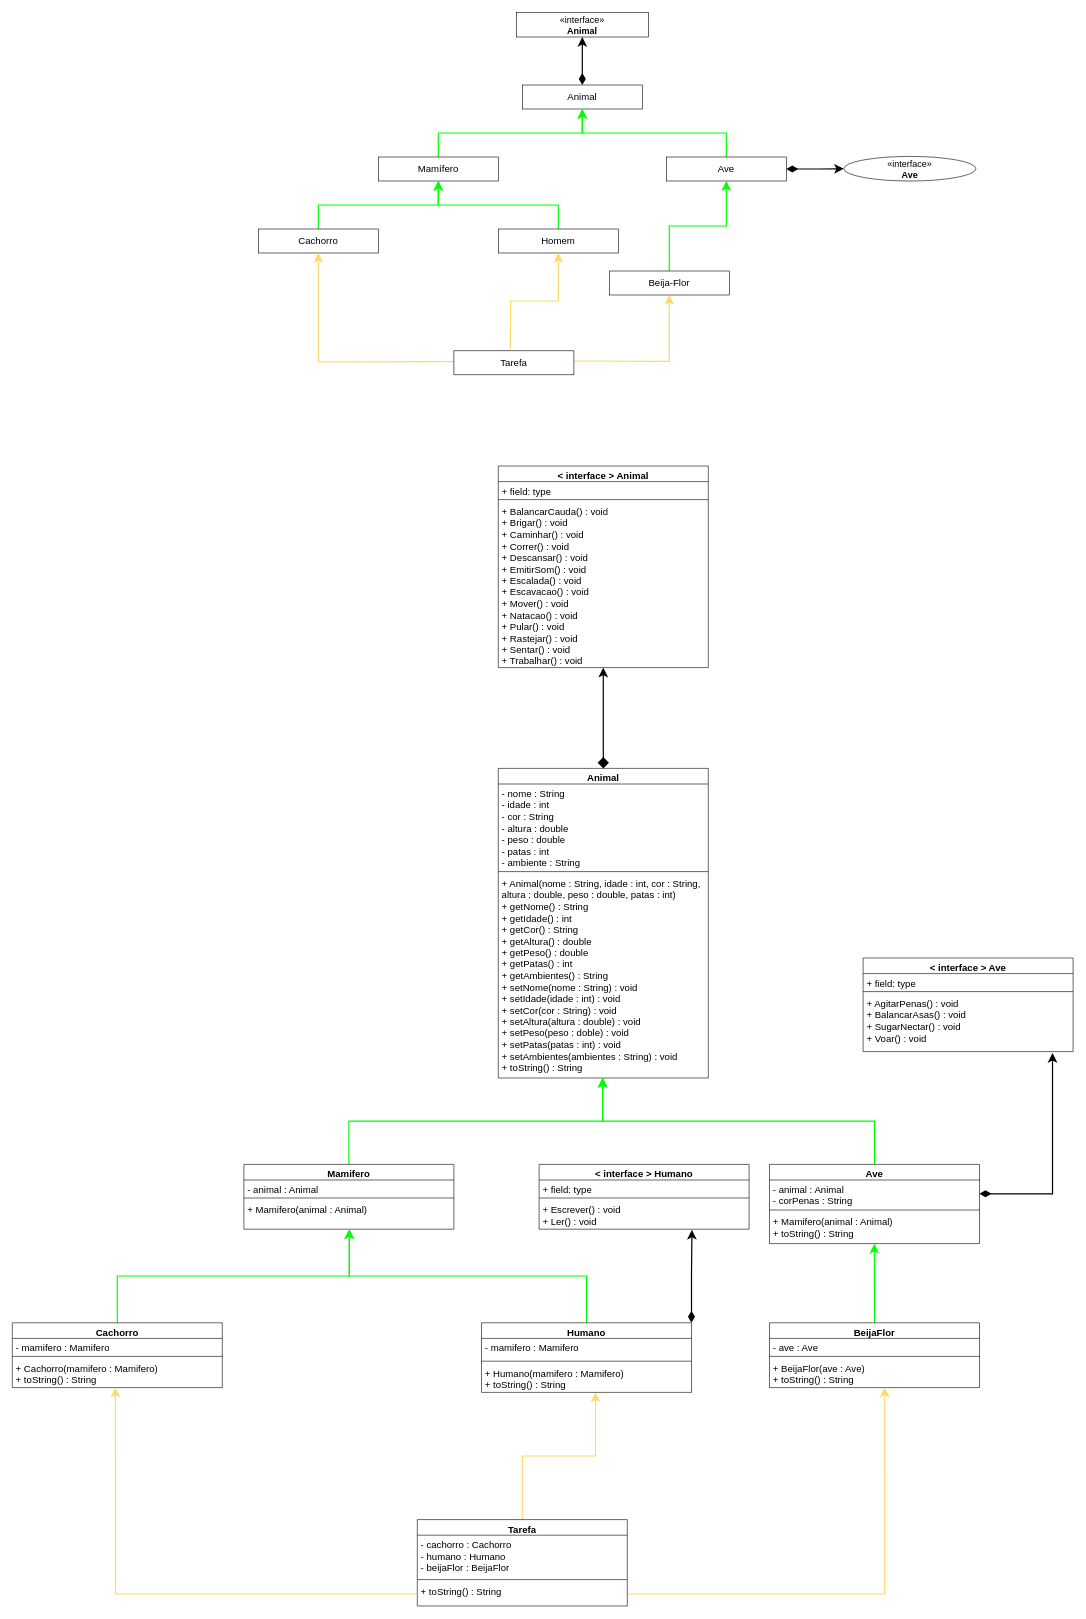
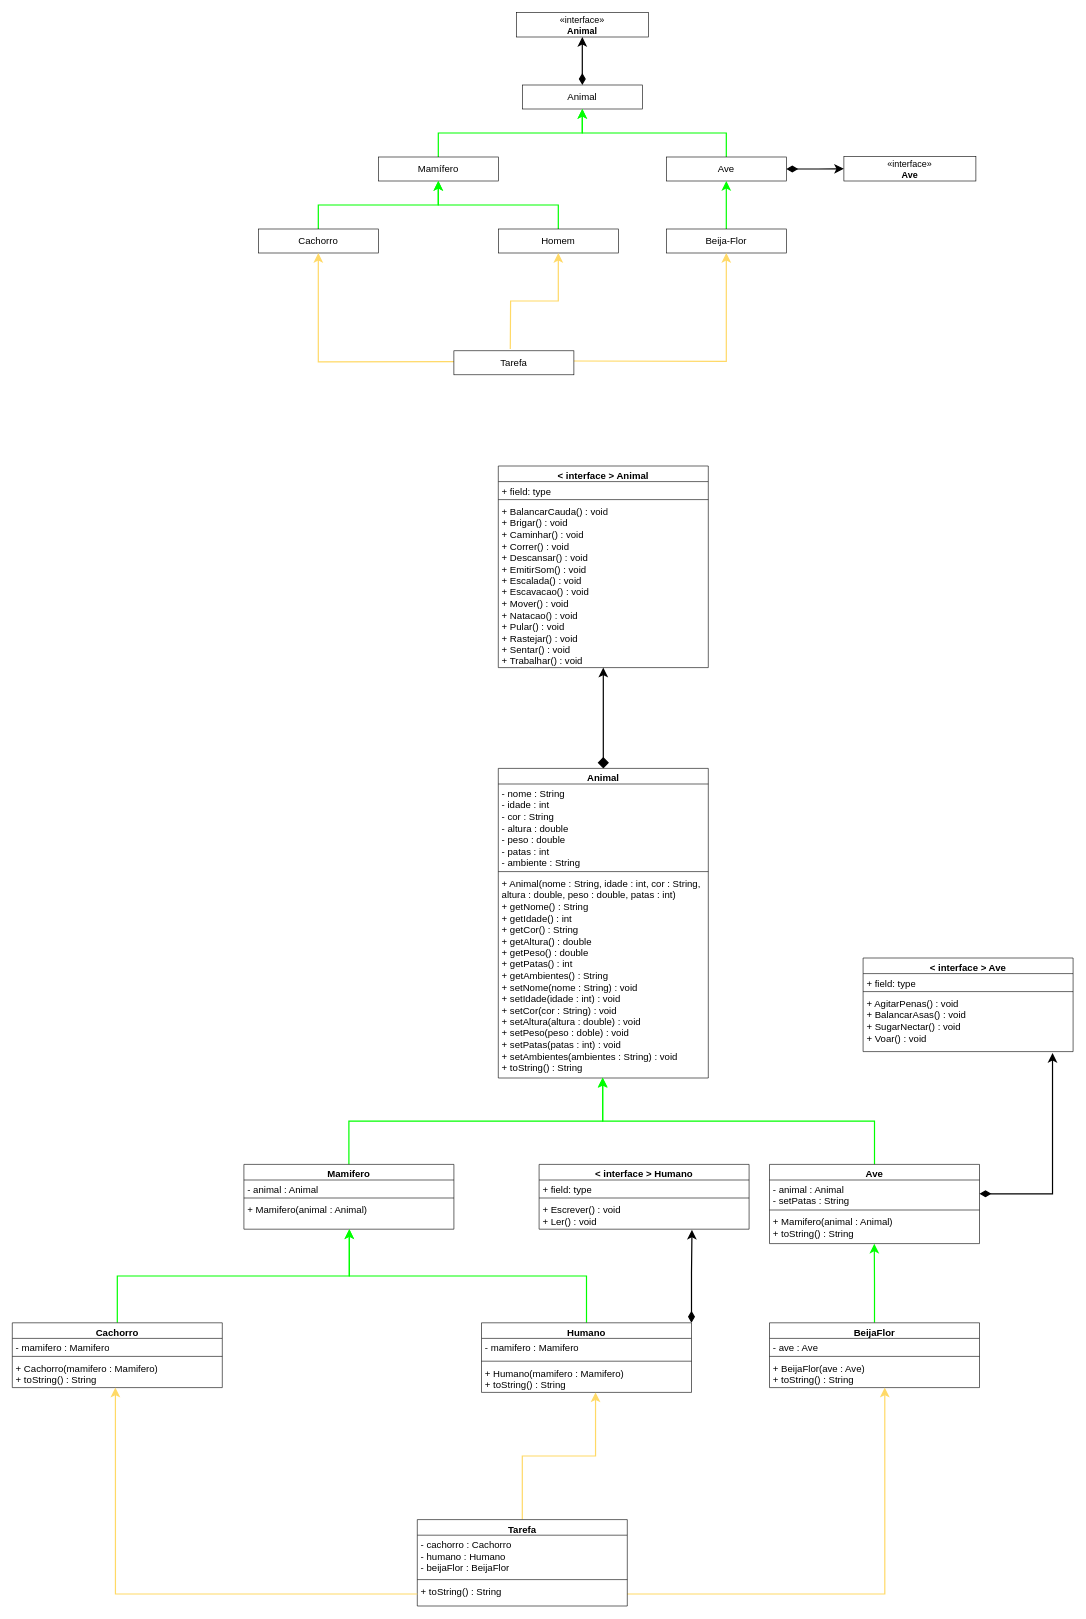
(910, 169) -> (910, 169)
(669, 283) -> (726, 241)
(818, 1196) -> (818, 1196)
